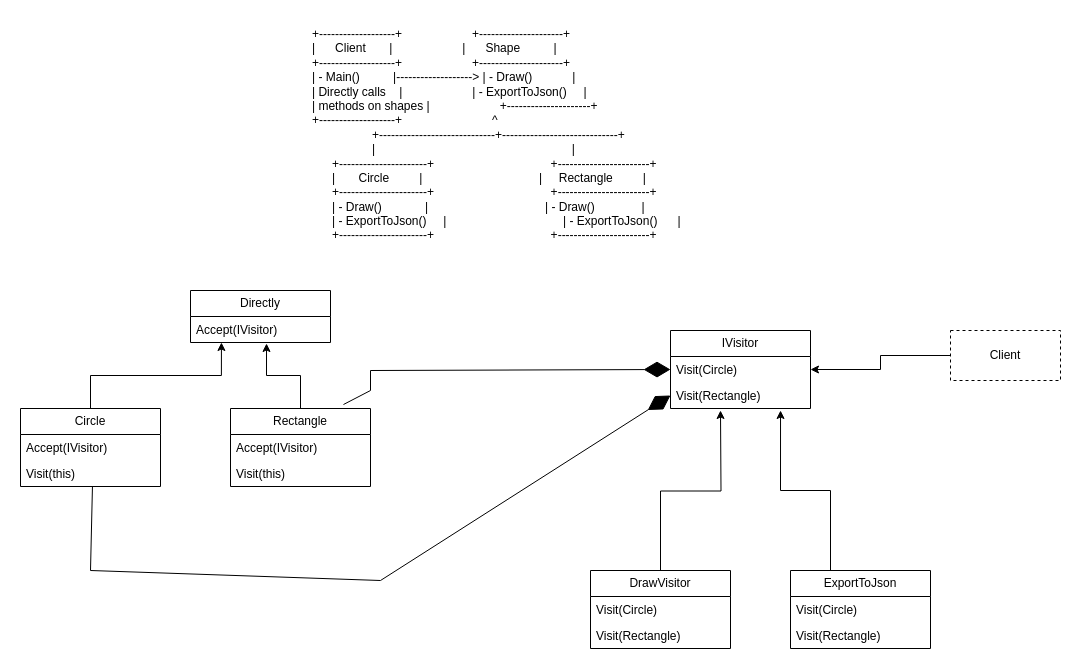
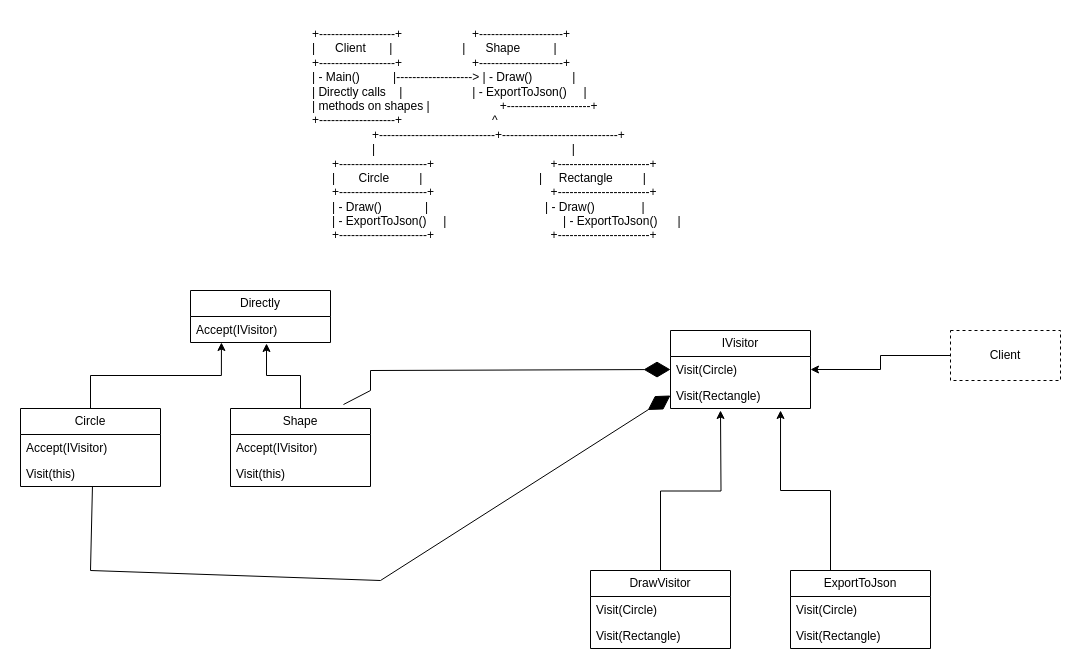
(301, 422) -> (301, 422)
